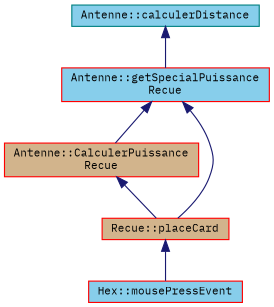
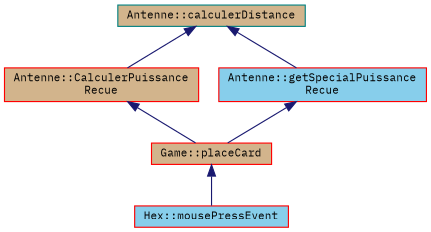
(166, 16) -> (212, 16)
(130, 127) -> (157, 50)
(166, 229) -> (212, 154)
